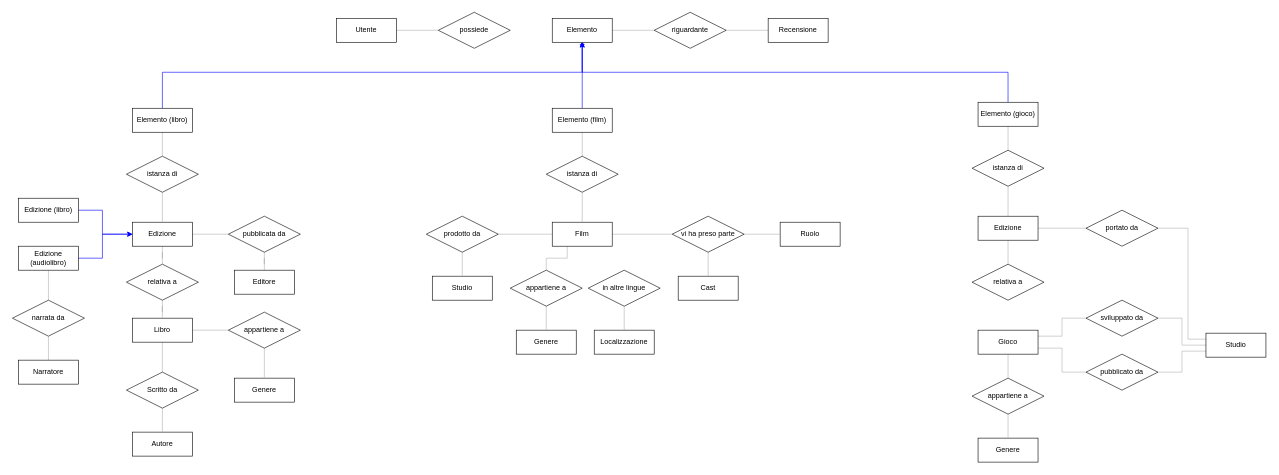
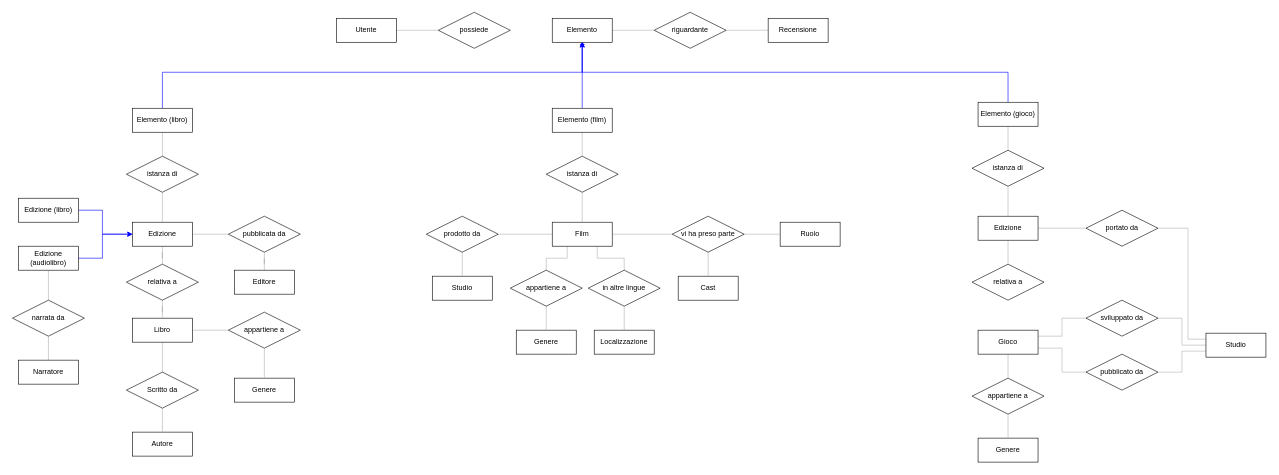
none -> (610, 258)
